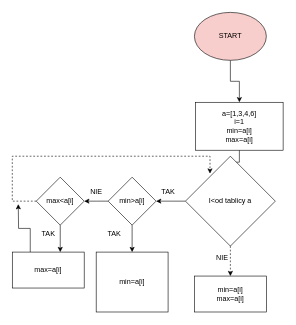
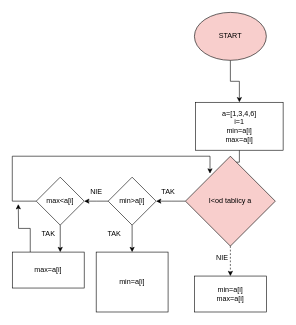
(82, 156) -> (82, 156)
(231, 201) -> (231, 201)
